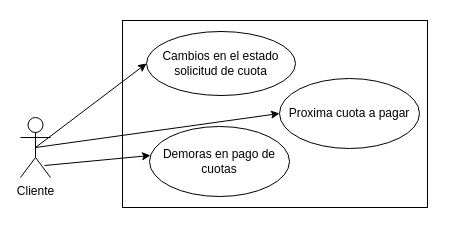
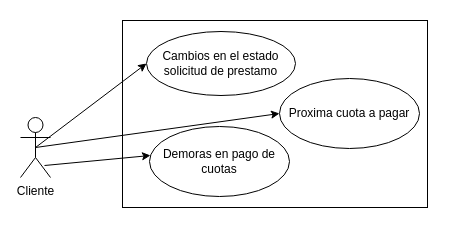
(221, 64) -> (221, 64)
